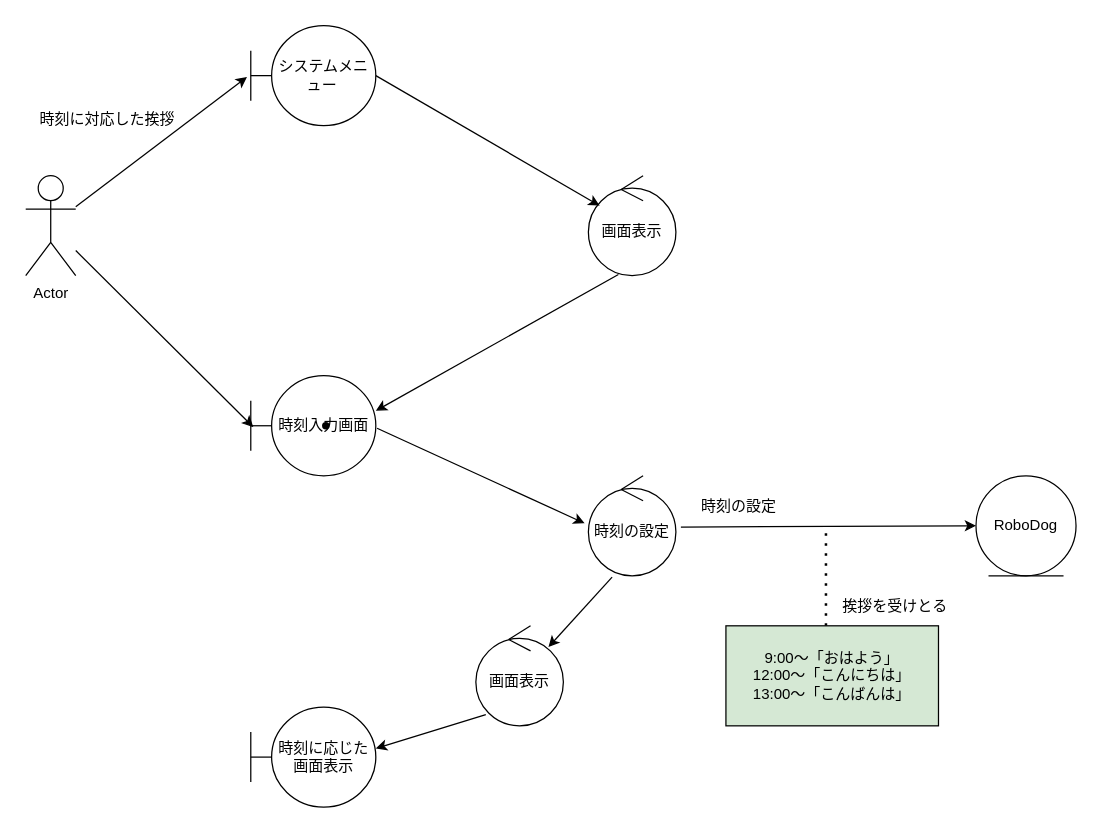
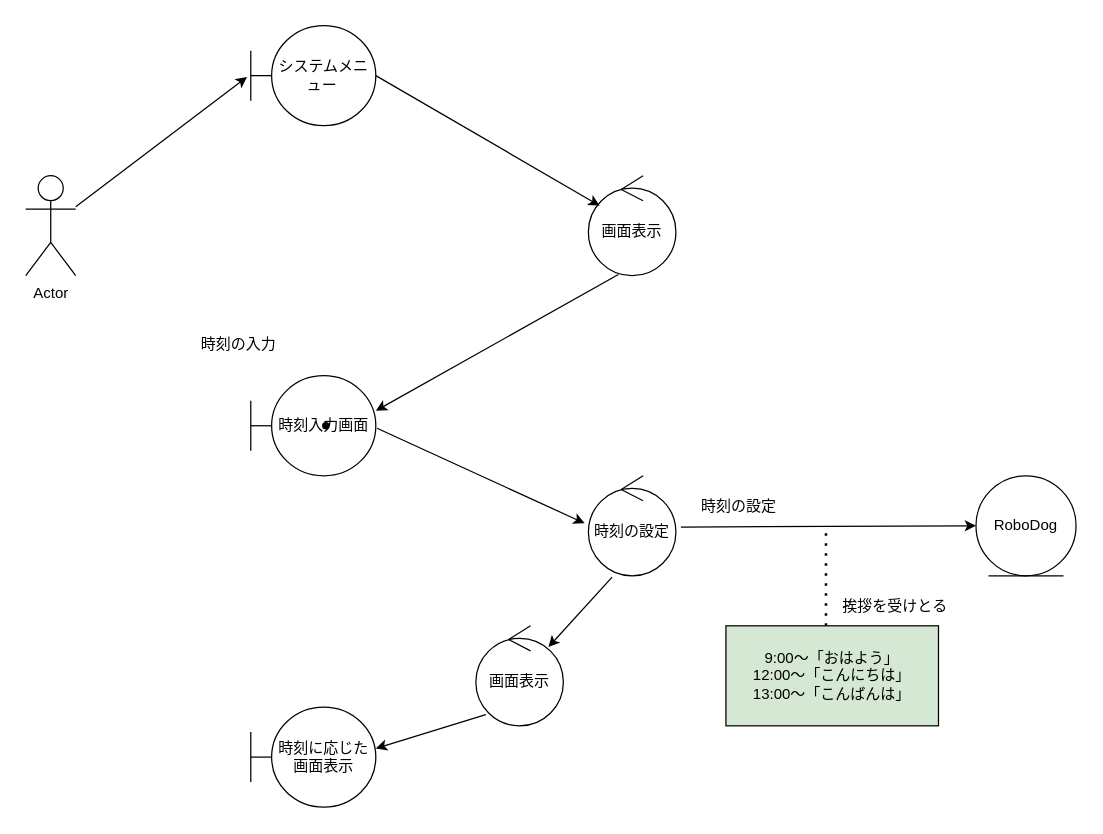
(107, 119) -> none
(162, 336) -> none
none -> (238, 344)
